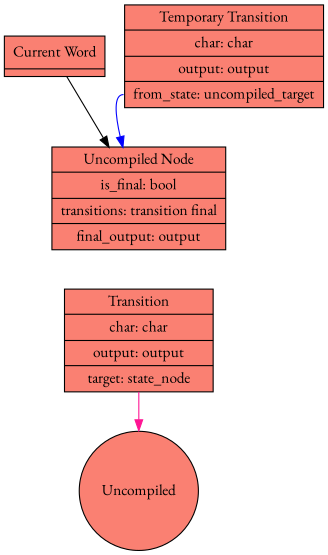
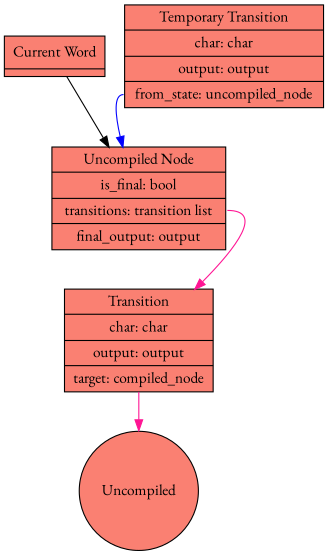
(224, 94) -> (224, 94)
(139, 210) -> (139, 210)
none -> (235, 245)
(139, 378) -> (139, 378)
